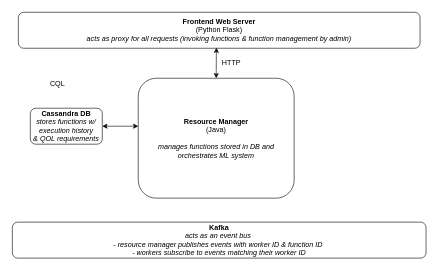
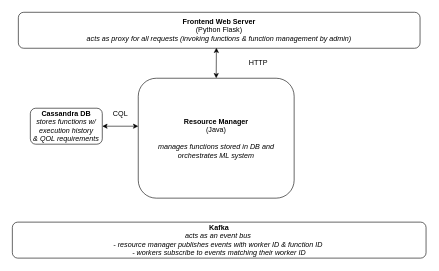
(231, 63) -> (258, 63)
(57, 84) -> (120, 114)
